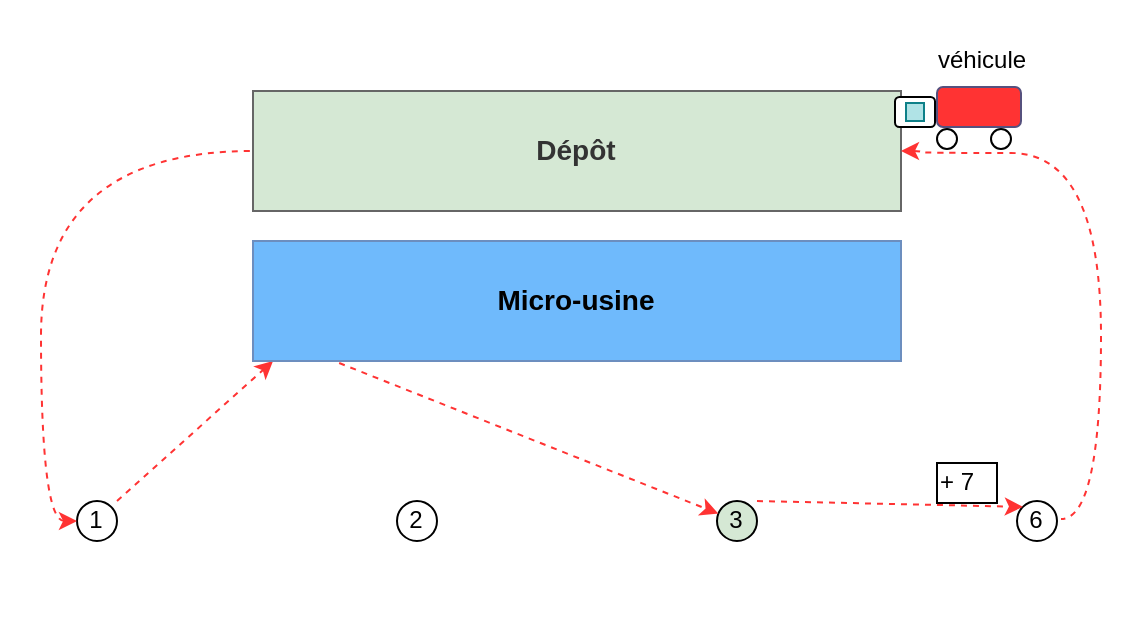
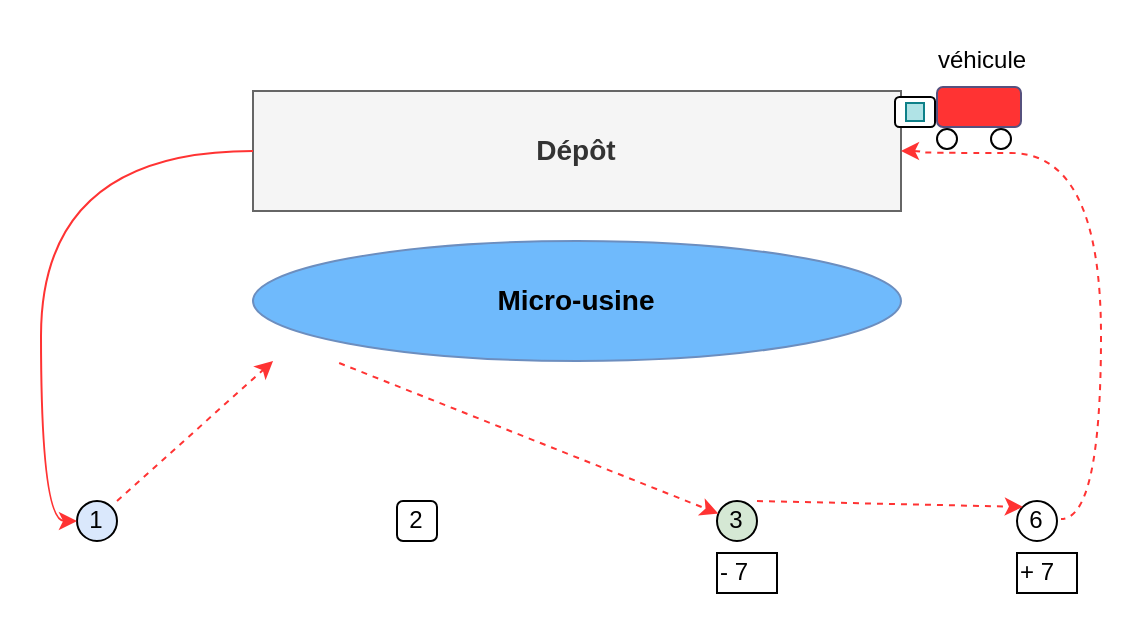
(577, 151) -> (577, 151)
(50, 268) -> (50, 268)
(577, 301) -> (577, 301)
(967, 483) -> (1047, 573)
(97, 521) -> (97, 521)
(417, 521) -> (417, 521)
none -> (747, 573)
